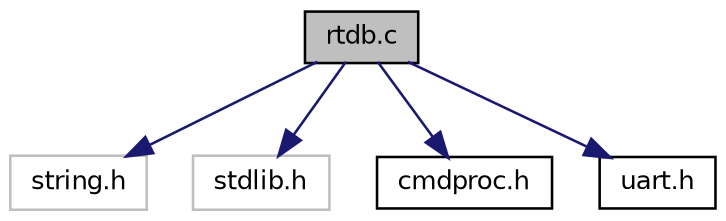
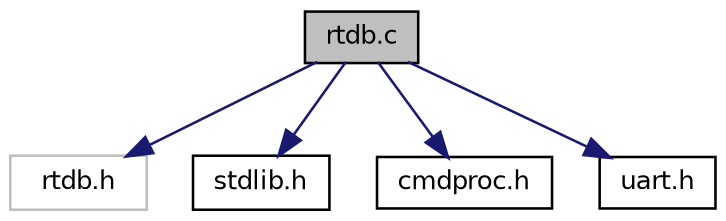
(78, 183) -> (78, 183)
(261, 183) -> (261, 183)
